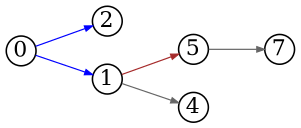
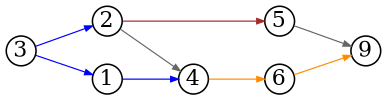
none -> (147, 48)
(280, 49) -> (366, 51)
(21, 51) -> (21, 51)
(147, 66) -> (190, 21)
none -> (280, 79)
(147, 92) -> (147, 79)
